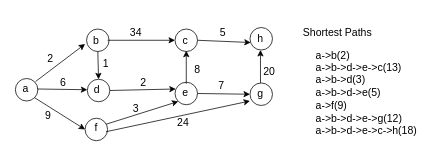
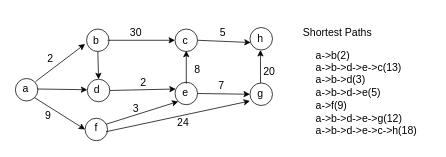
(136, 33) -> (136, 33)
(106, 63) -> none
(63, 82) -> none
